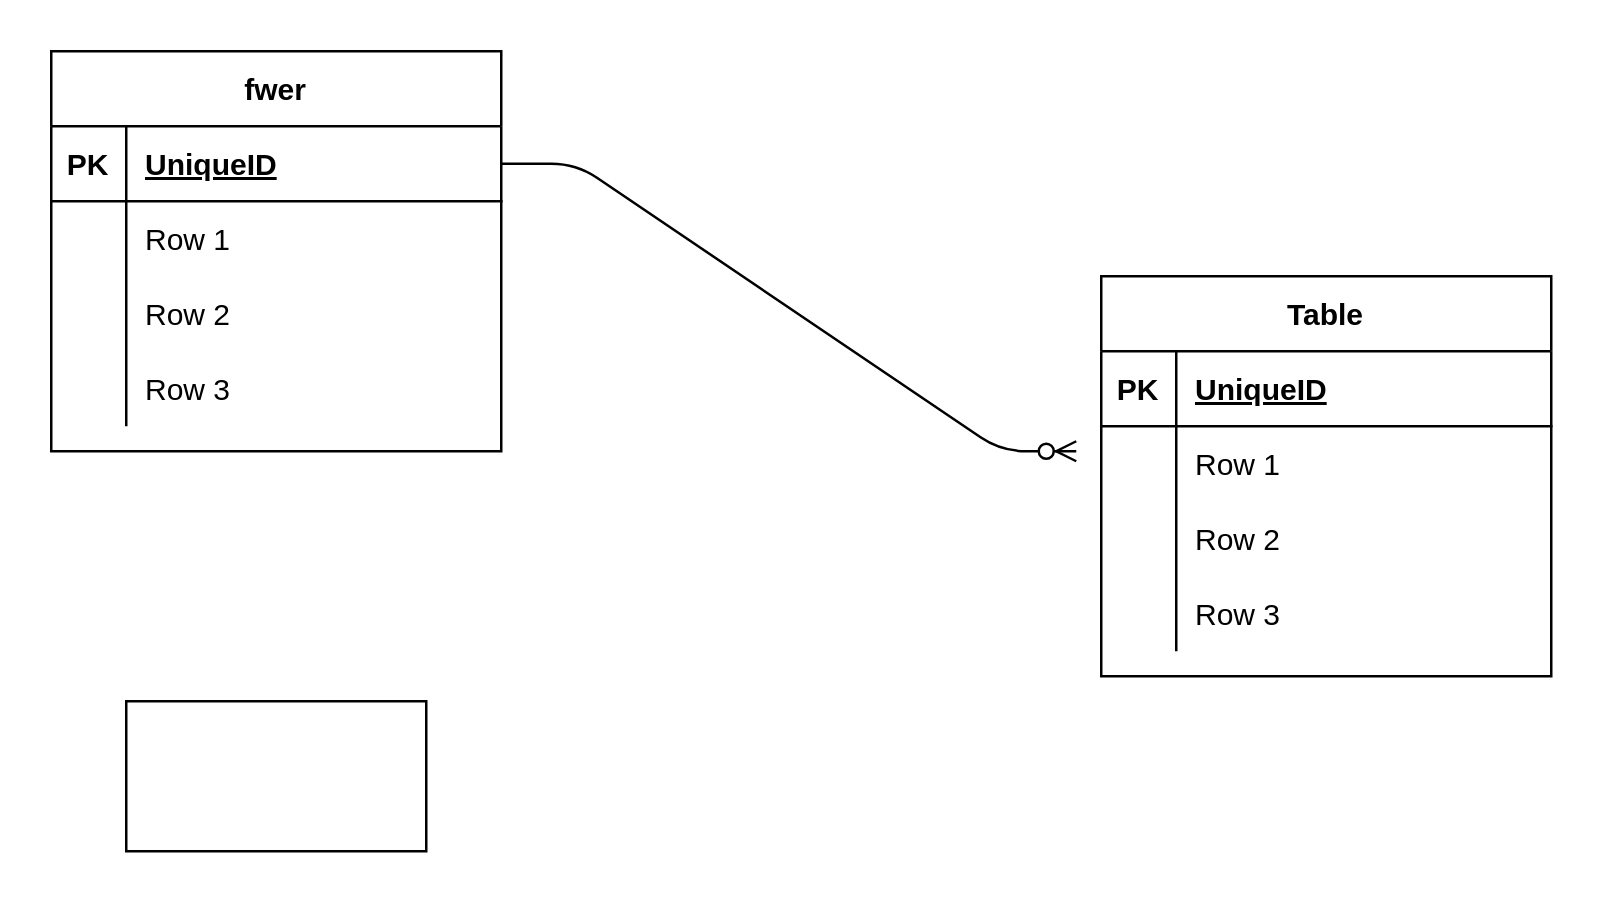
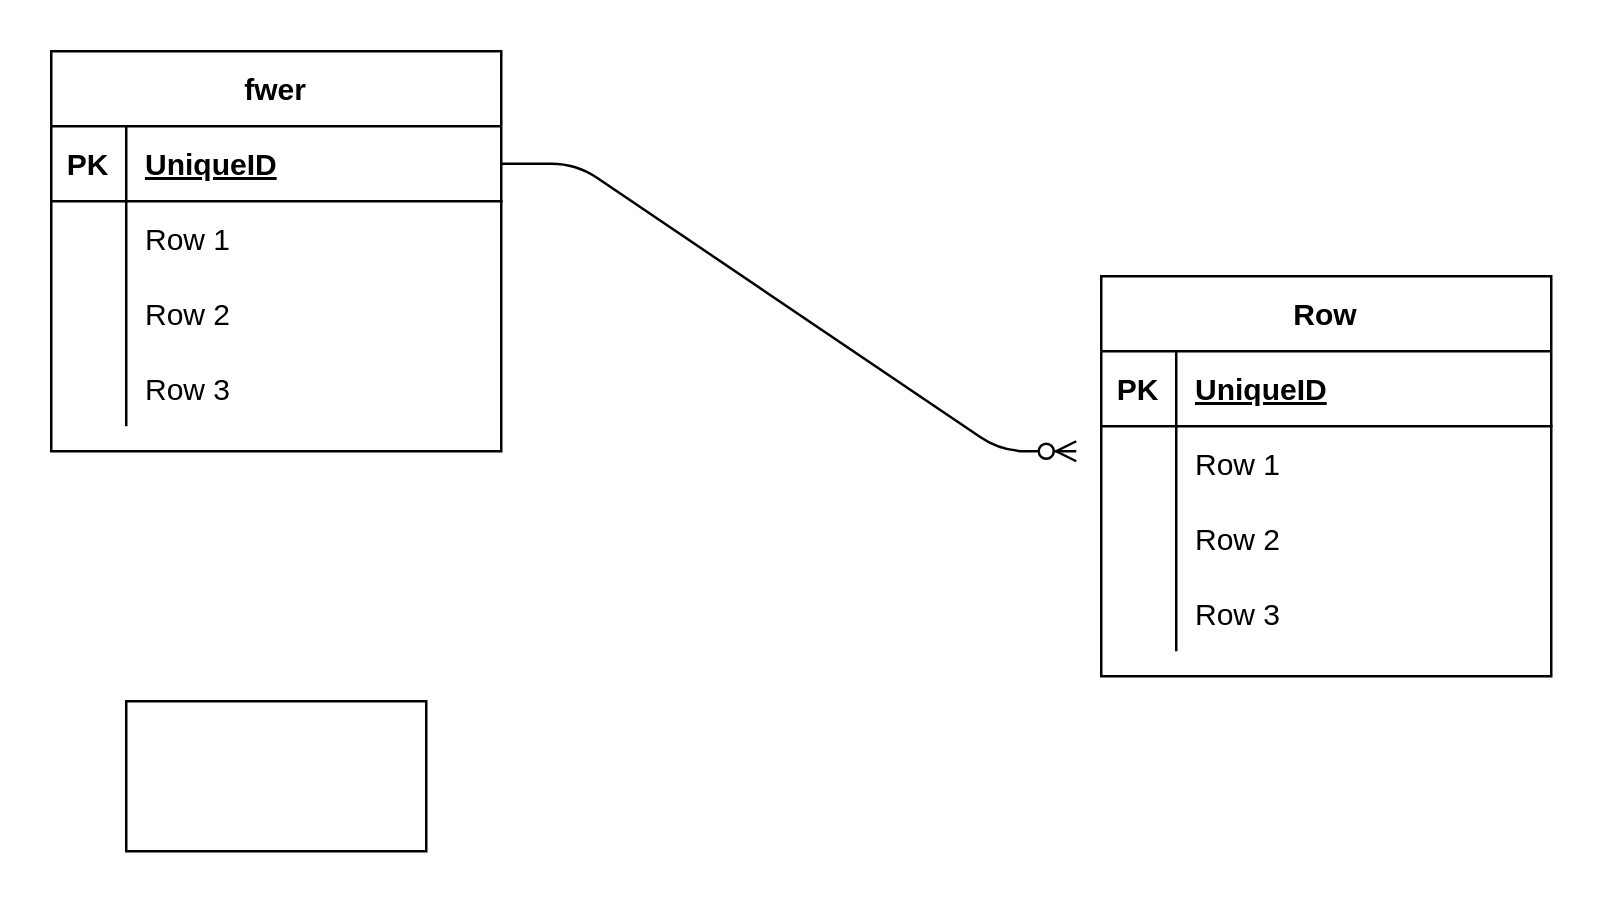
(1325, 315) -> (1325, 315)
